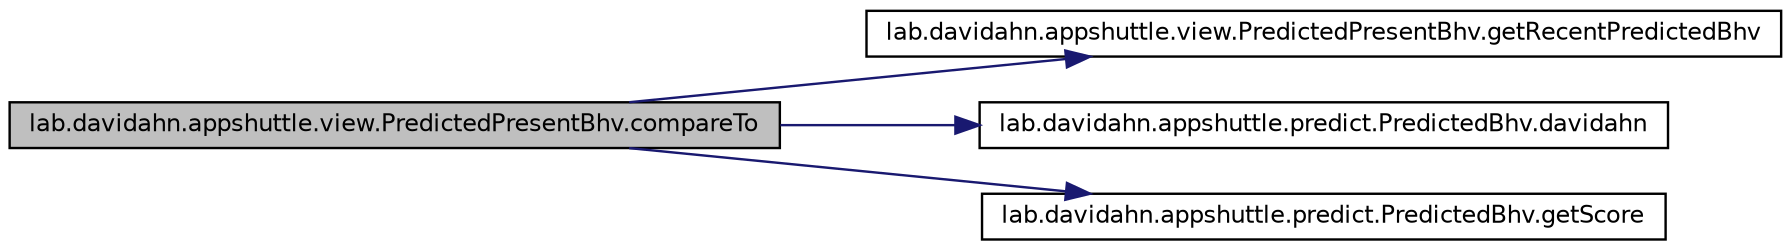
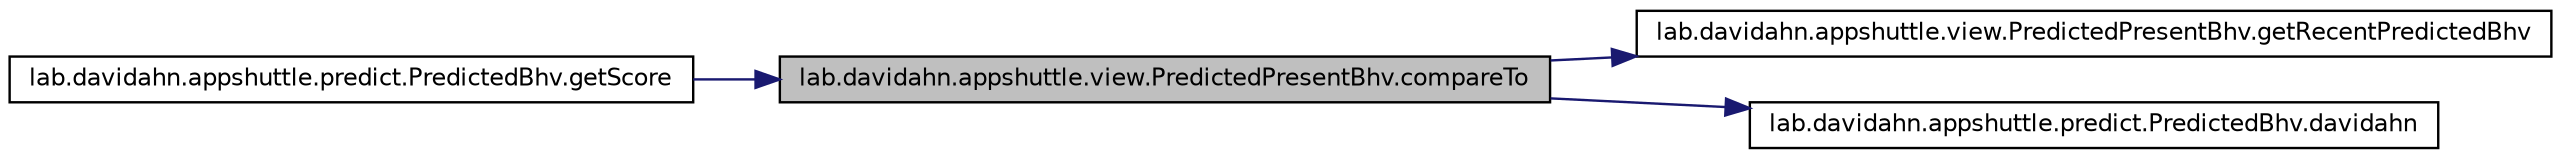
(847, 170) -> (724, 79)
